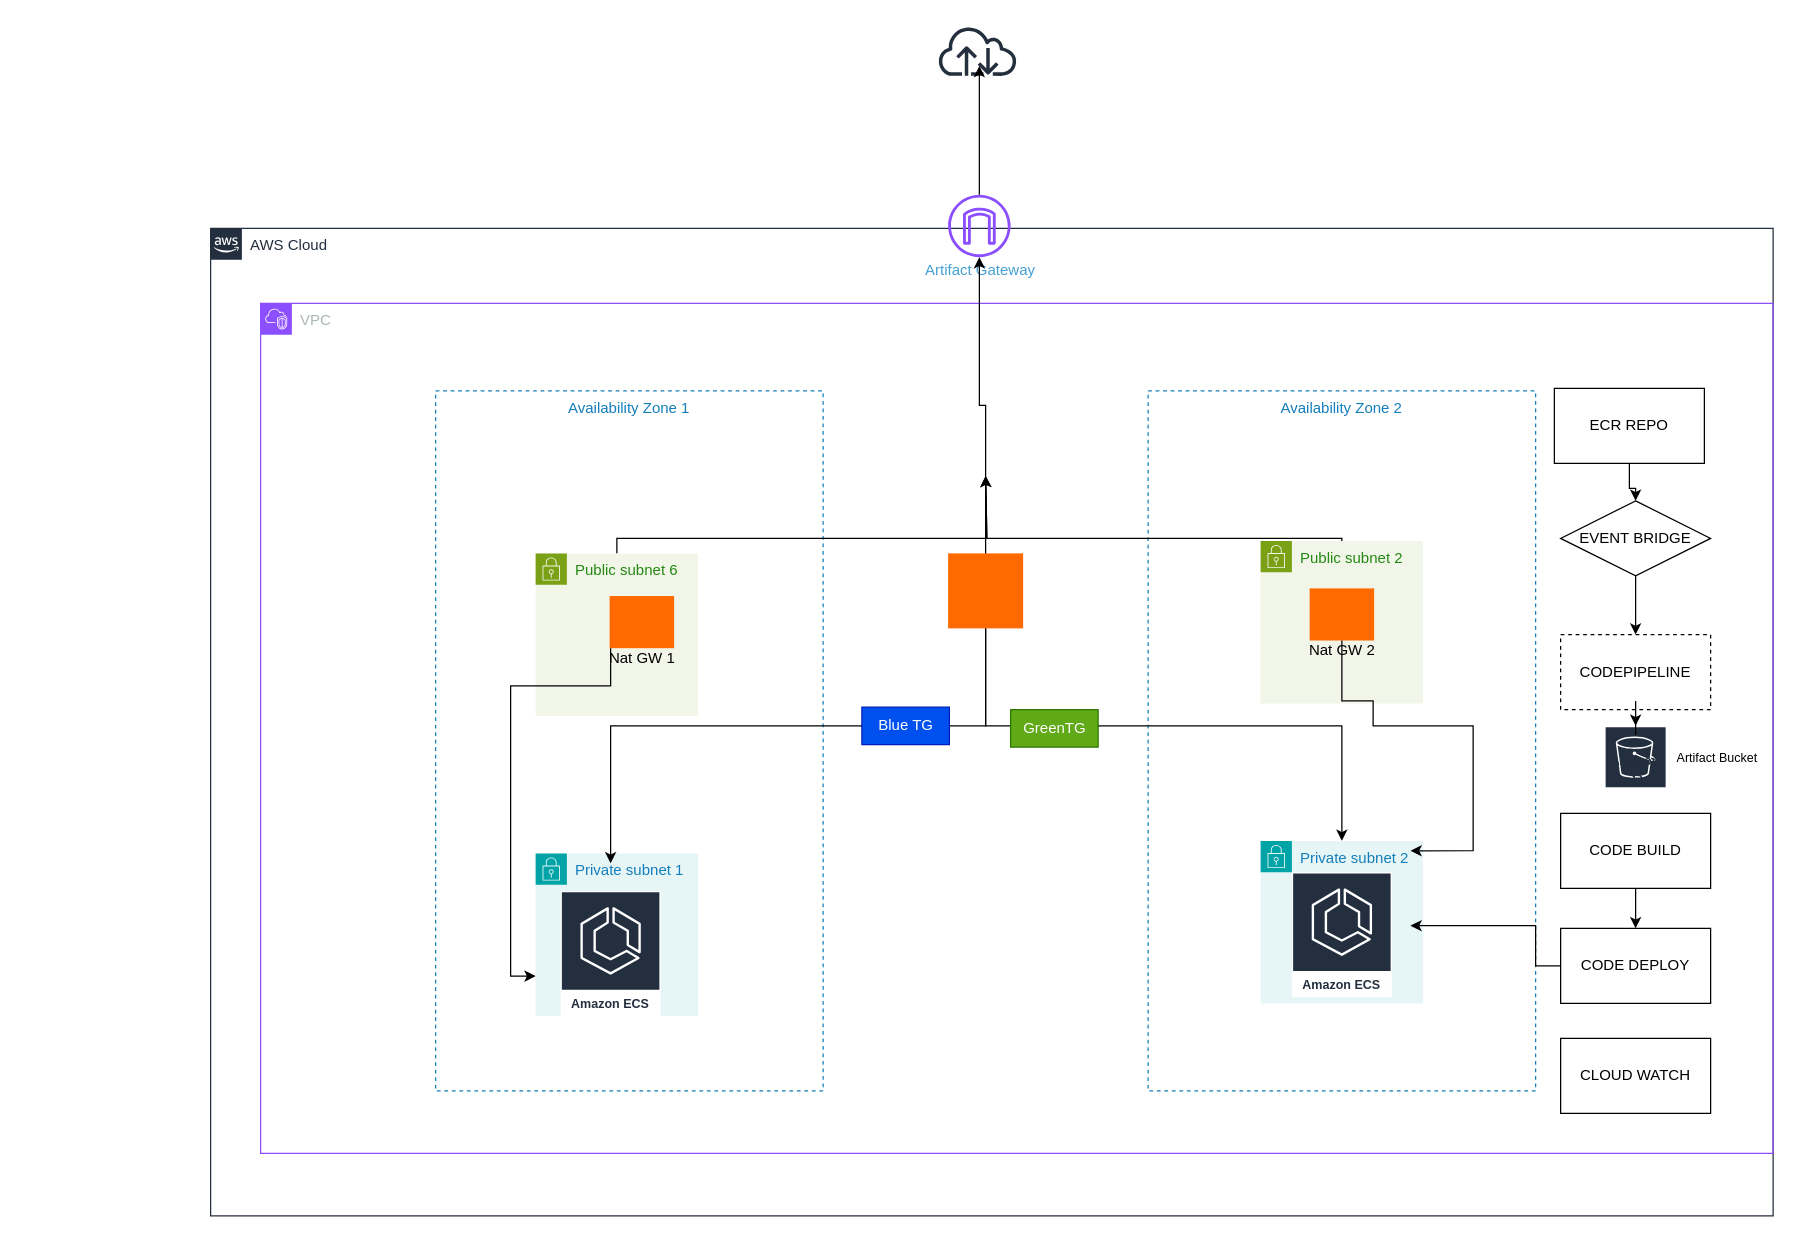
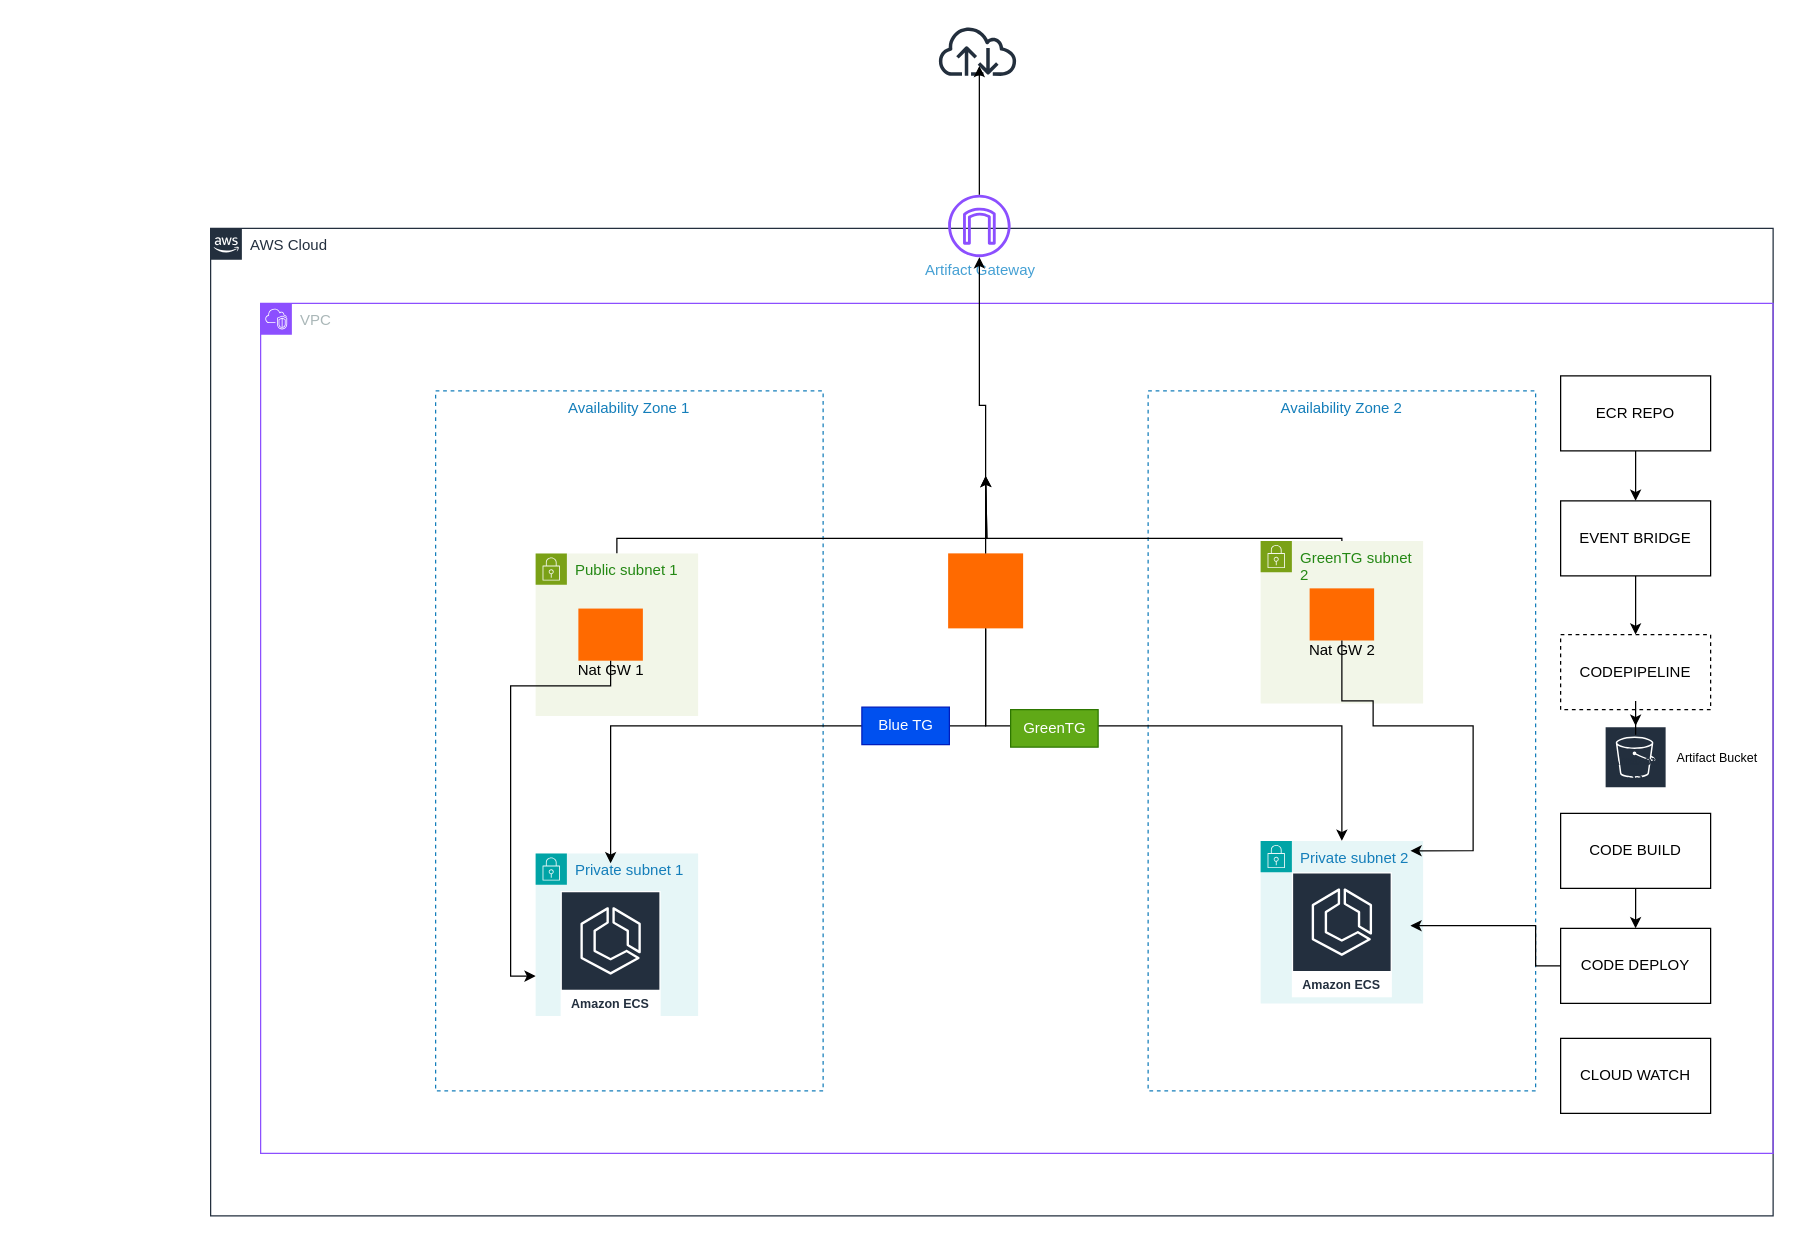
(1629, 426) -> (1636, 413)
(1636, 538) -> (1636, 538)
(1356, 558) -> (1362, 567)
(631, 571) -> (631, 571)
(642, 622) -> (611, 634)
